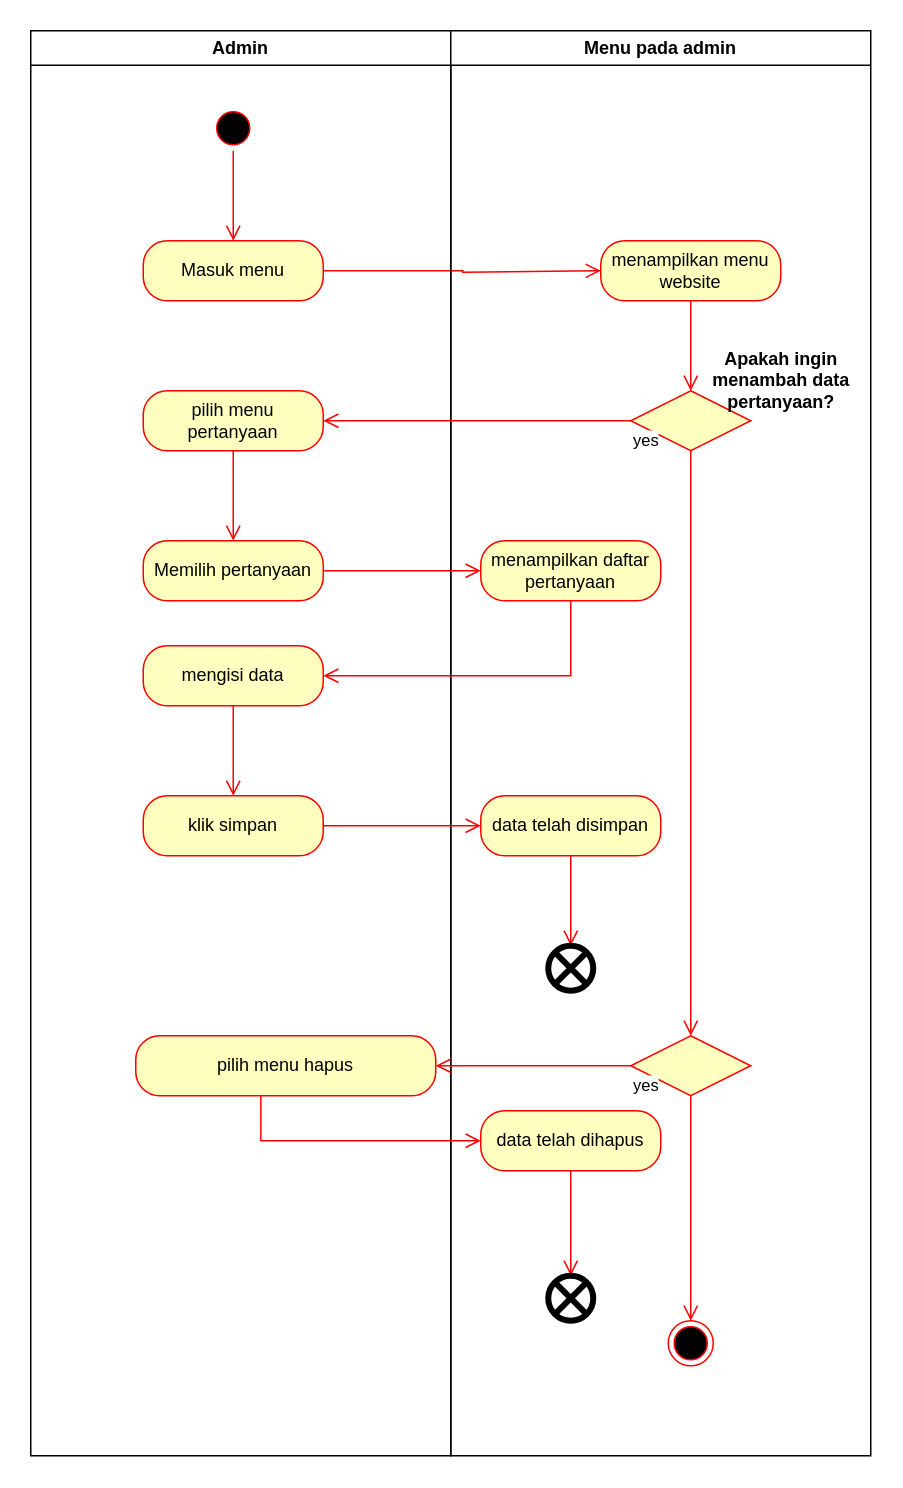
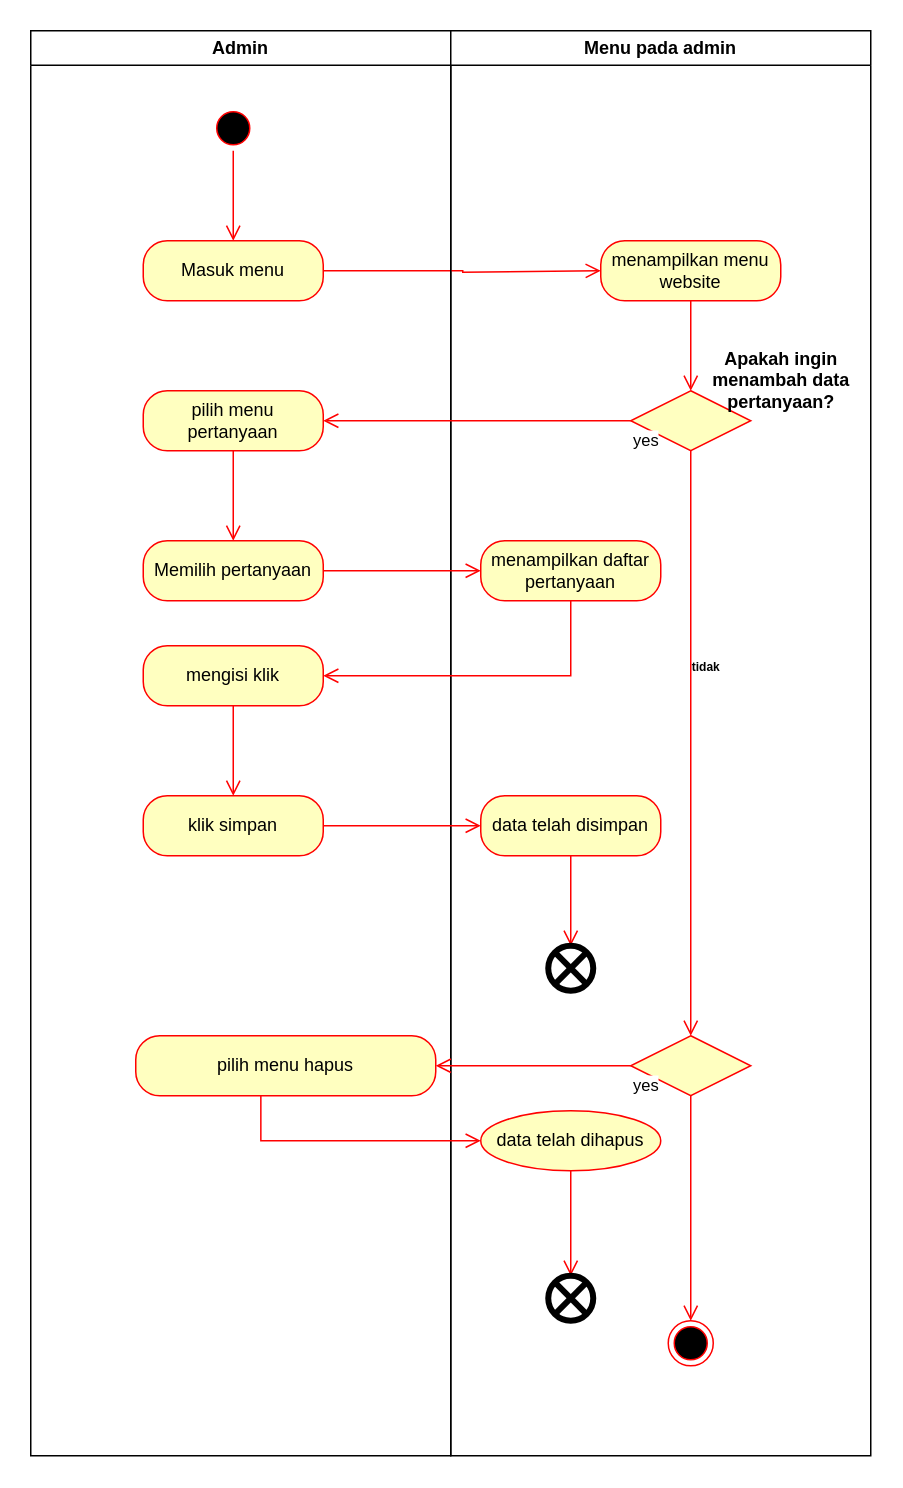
none -> (706, 665)
(233, 676) -> (233, 676)
(571, 1141) -> (571, 1141)
